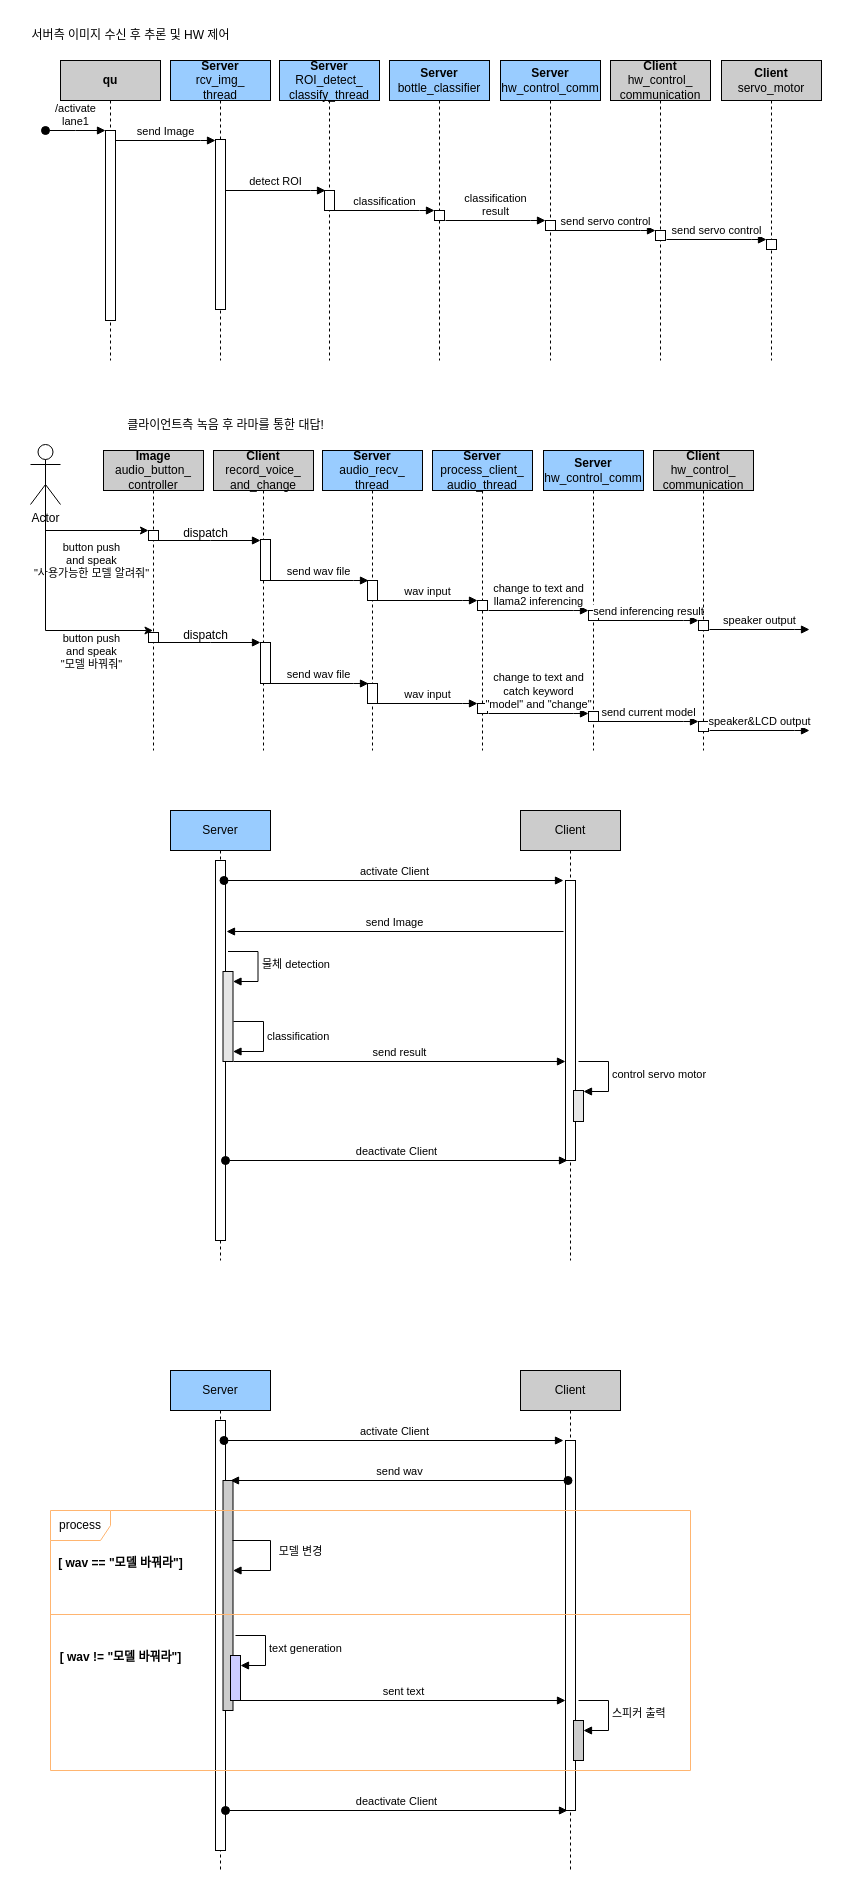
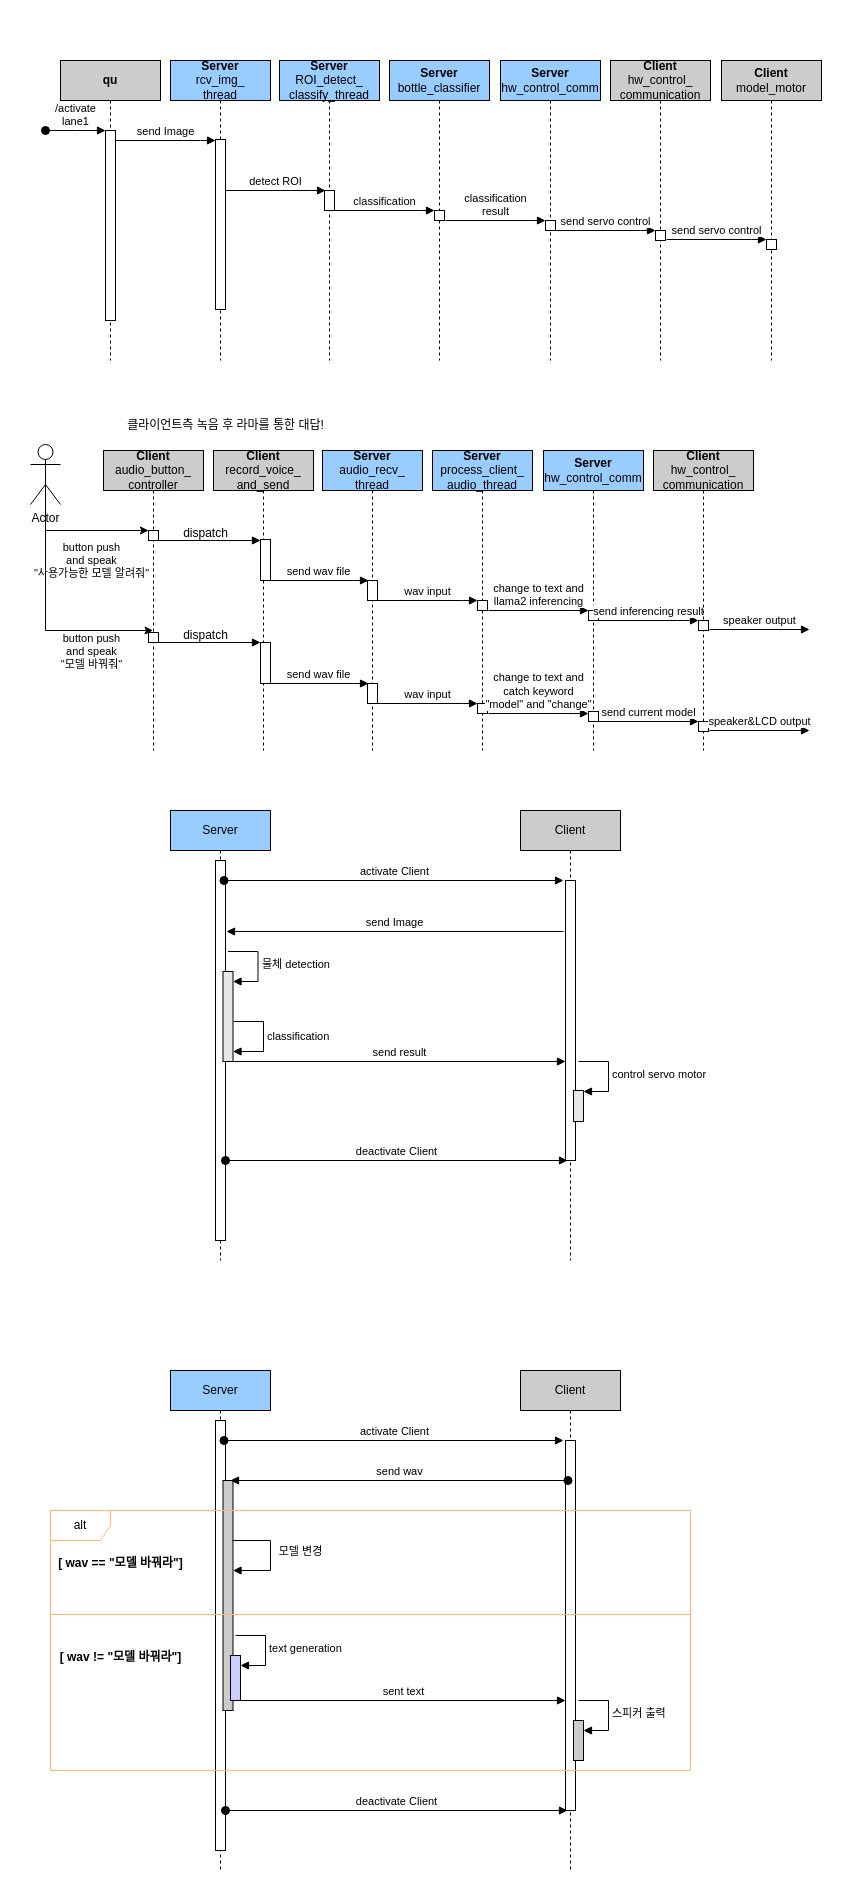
(131, 36) -> none
(772, 81) -> (772, 81)
(154, 471) -> (154, 471)
(264, 471) -> (264, 471)
(81, 1526) -> (81, 1526)
